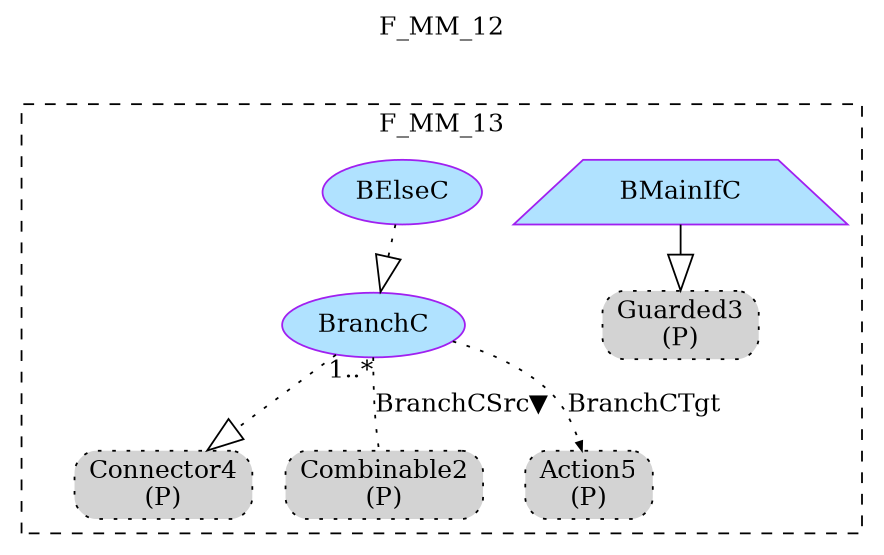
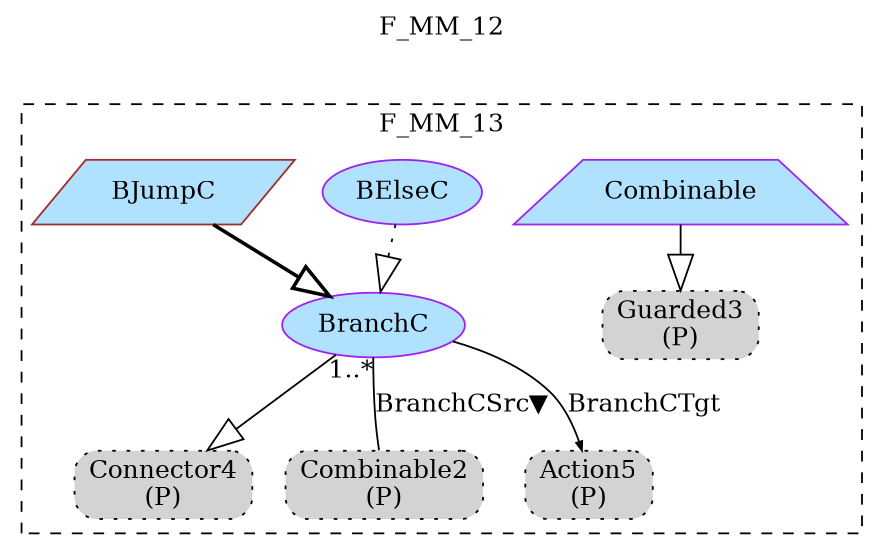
none -> (163, 192)
(681, 192) -> (681, 192)
(529, 376) -> (529, 376)
(286, 392) -> (286, 392)
(374, 404) -> (374, 404)
